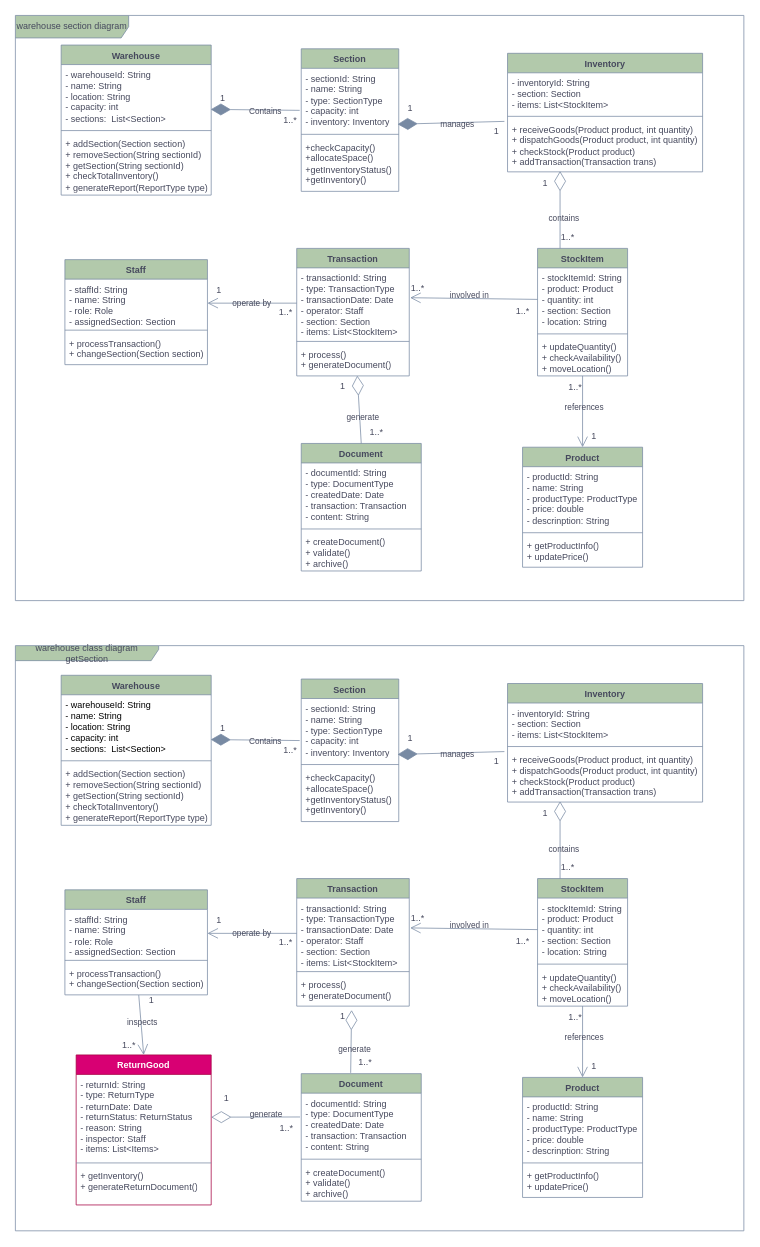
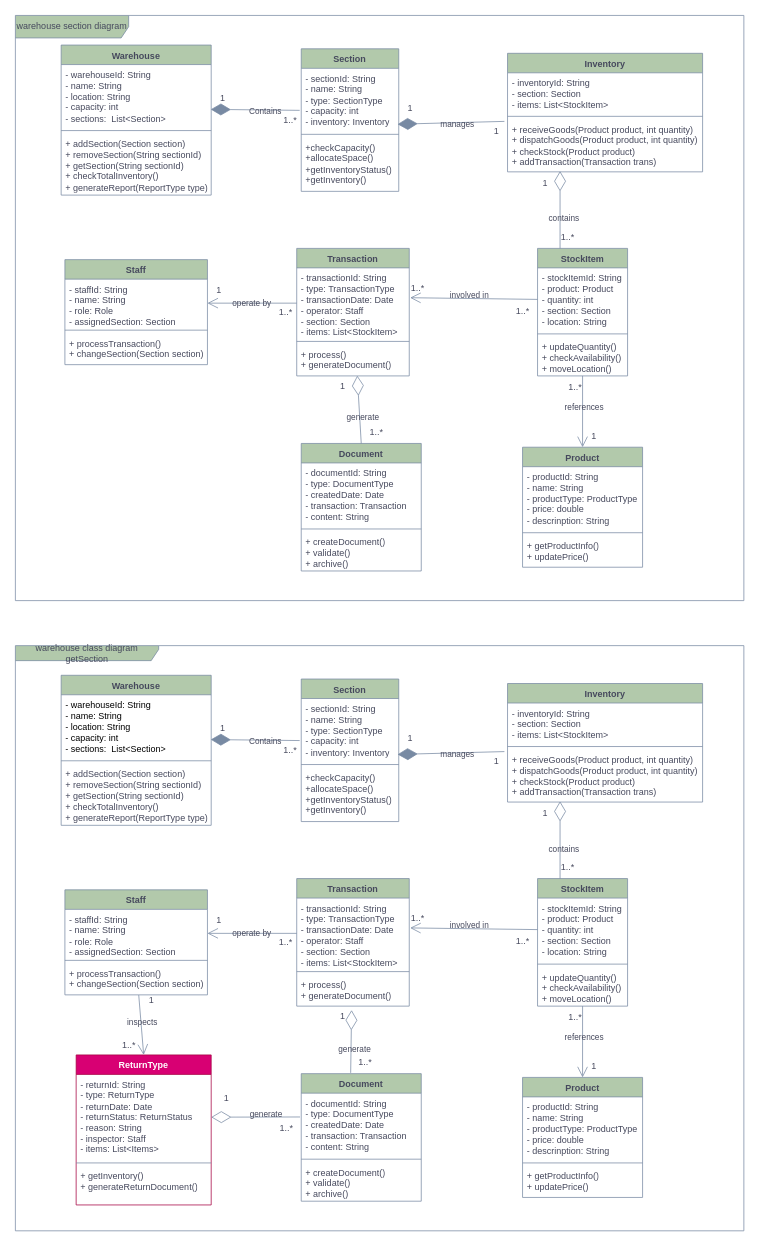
(144, 1066) -> (144, 1066)
